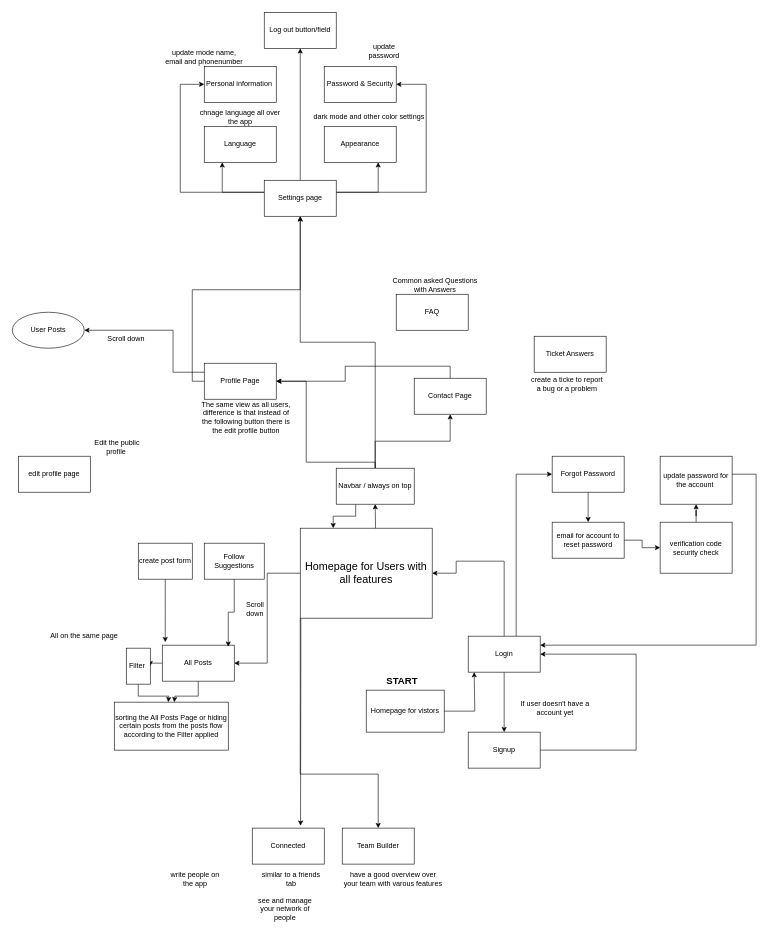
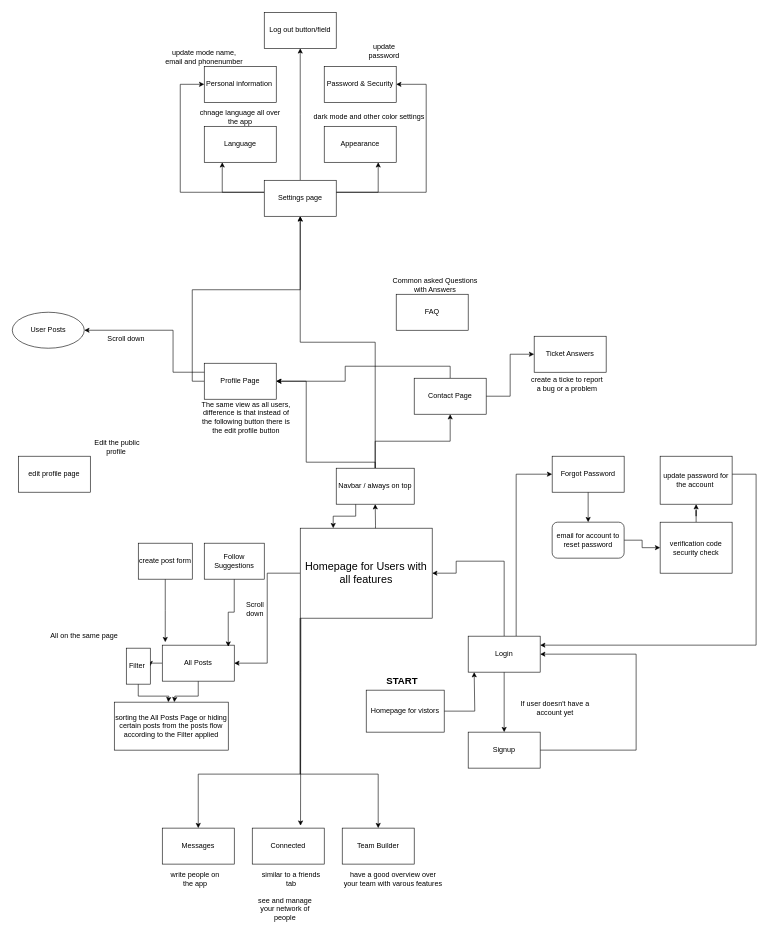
none -> (510, 354)
(588, 540) -> (588, 540)
none -> (198, 774)
none -> (198, 846)
